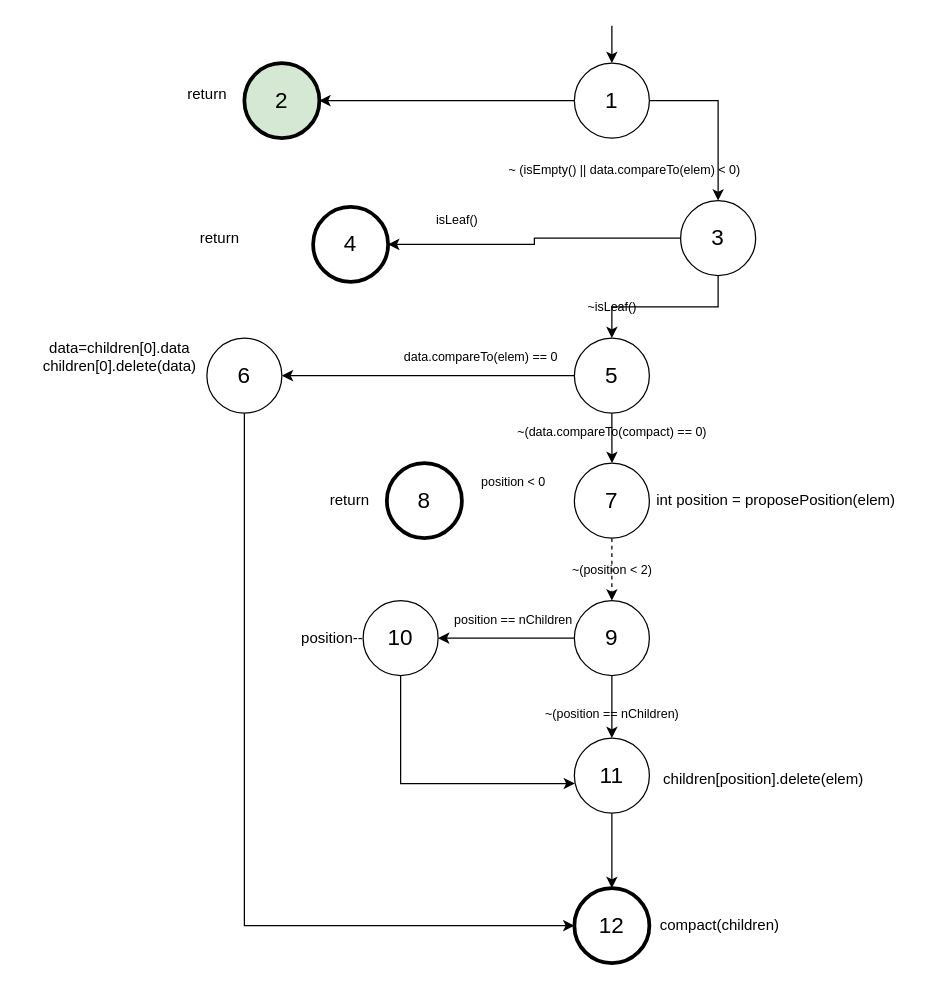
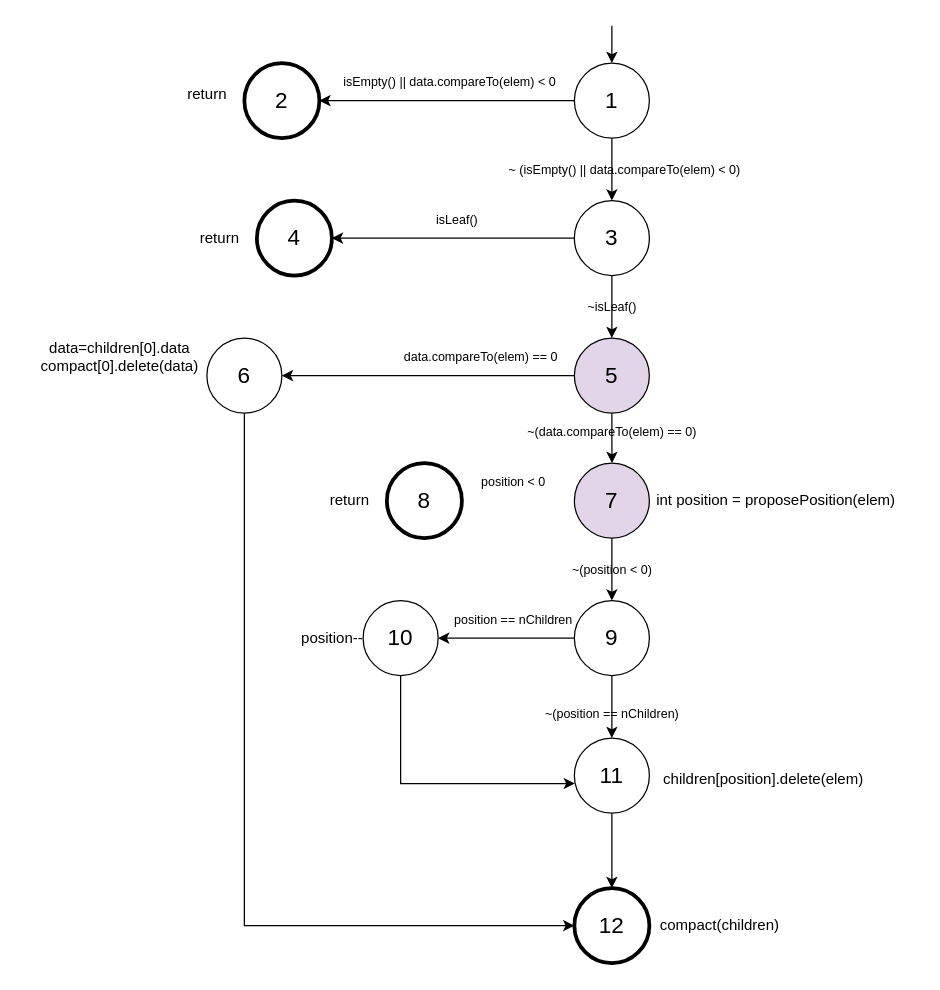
none -> (449, 82)
(282, 101) -> (282, 101)
(718, 238) -> (612, 238)
(351, 244) -> (294, 238)
(120, 357) -> (120, 357)
(612, 376) -> (612, 376)
(613, 432) -> (613, 432)
(612, 501) -> (612, 501)
(612, 565) -> (612, 565)
(613, 569) -> (613, 569)
